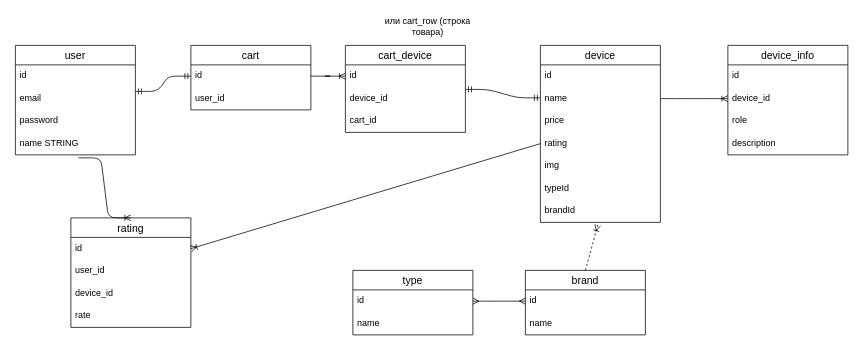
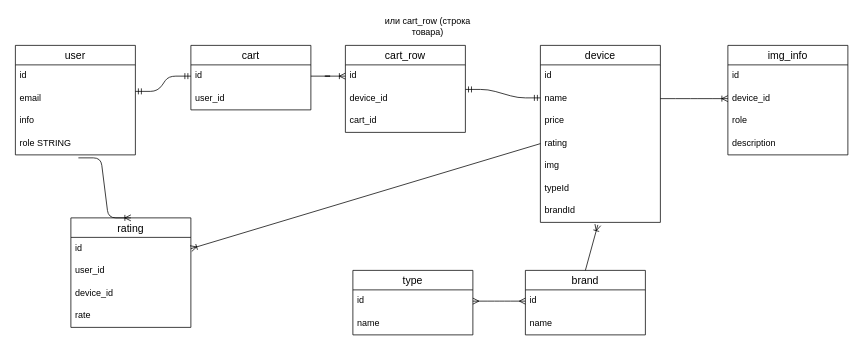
(405, 56) -> (405, 56)
(788, 56) -> (788, 56)
(40, 120) -> (28, 120)
(46, 143) -> (45, 143)
(592, 247) -> (592, 247)
